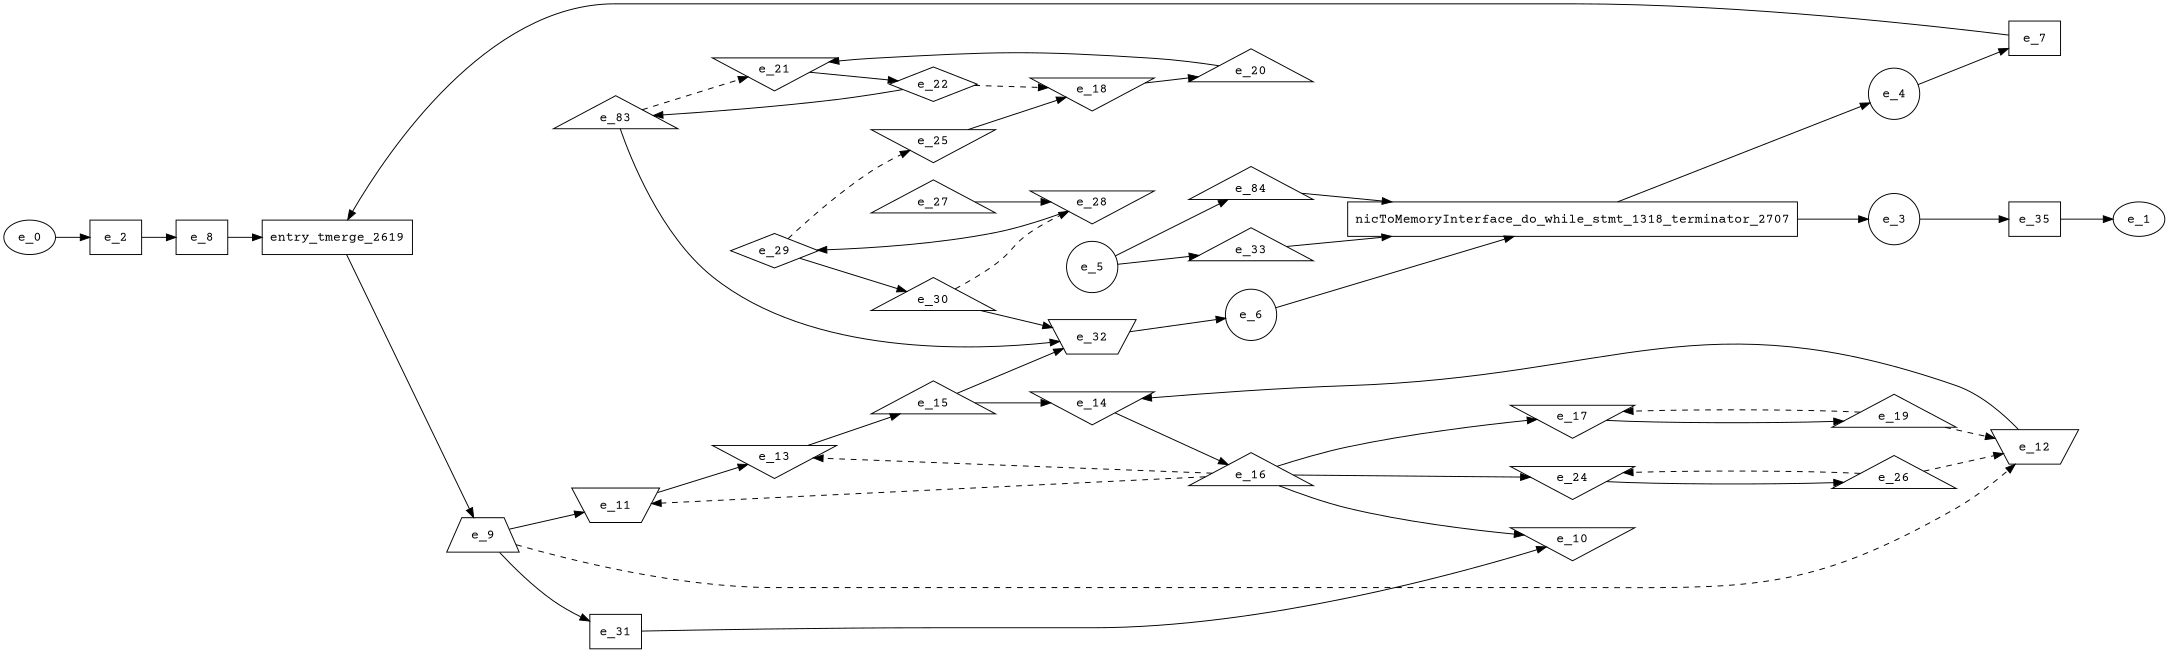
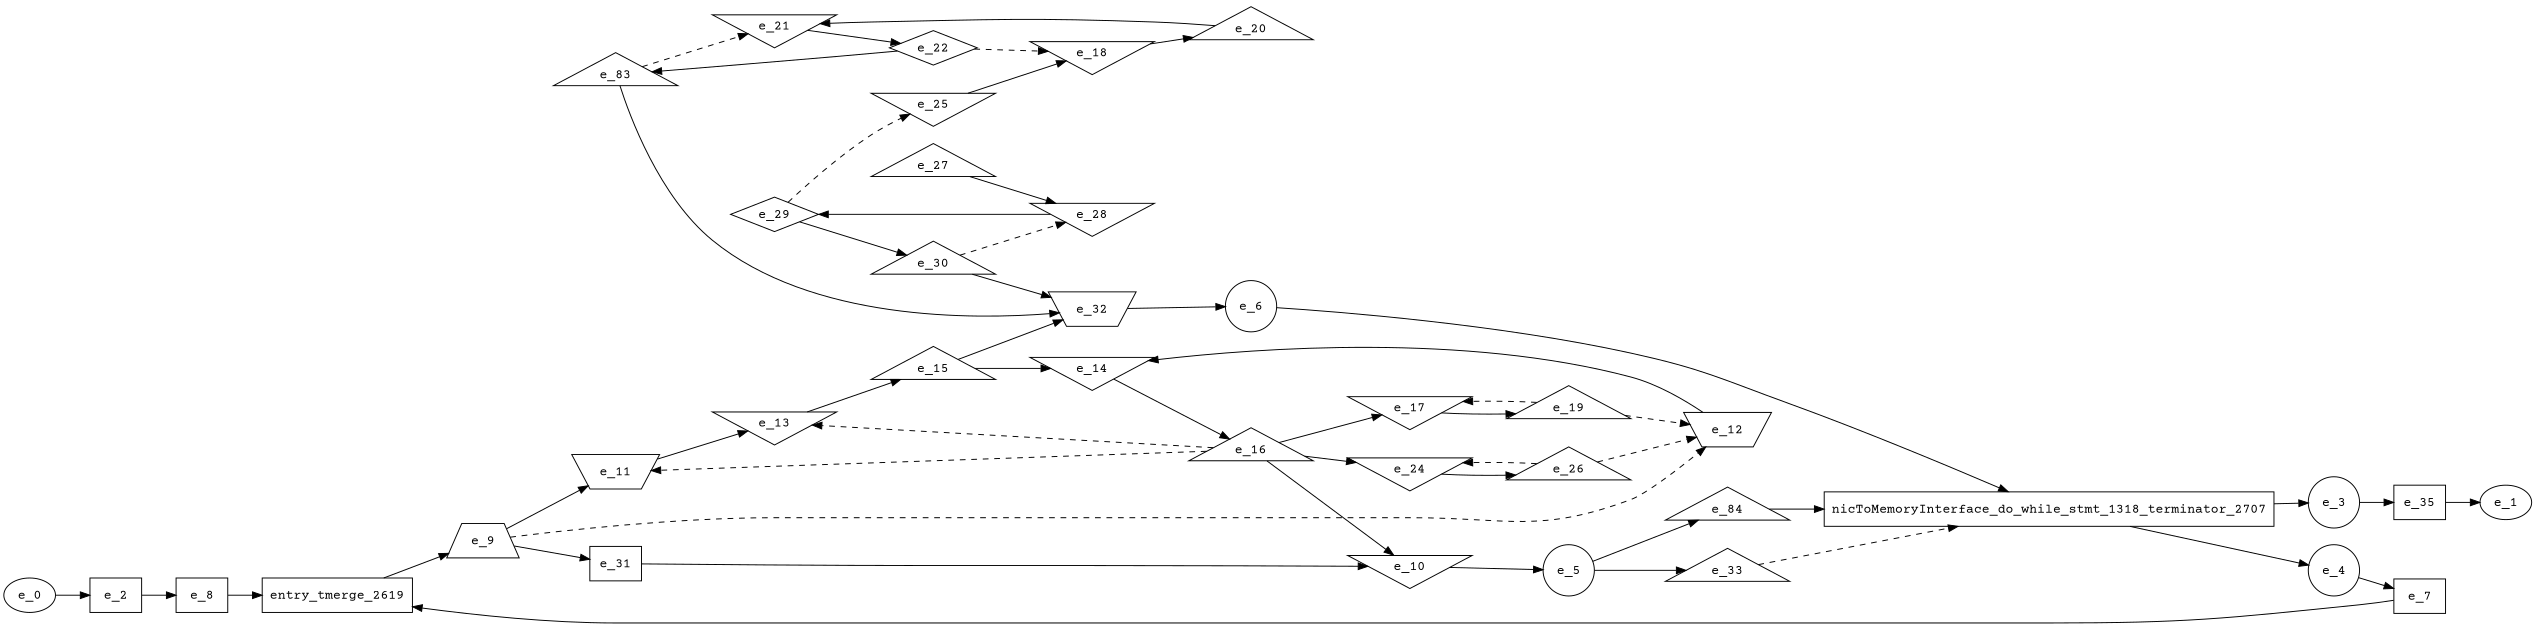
(1334, 242) -> (1853, 546)
none -> (1491, 568)
